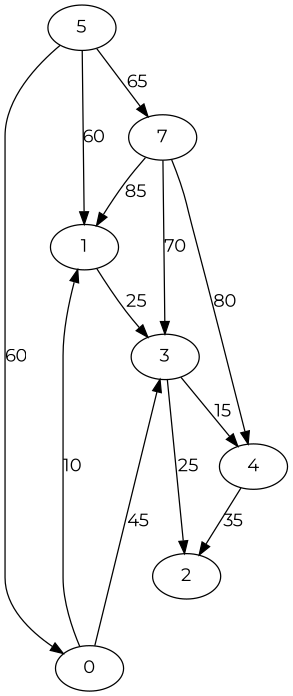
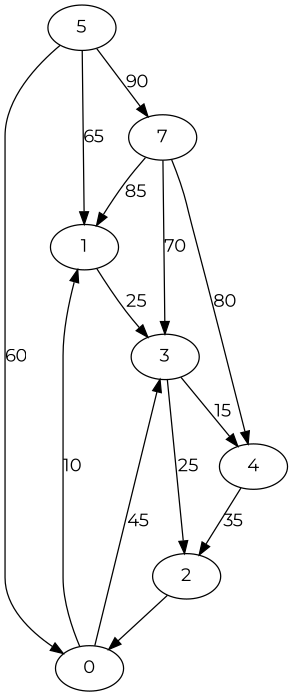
(137, 83) -> (137, 83)
(94, 137) -> (94, 137)
none -> (143, 618)
